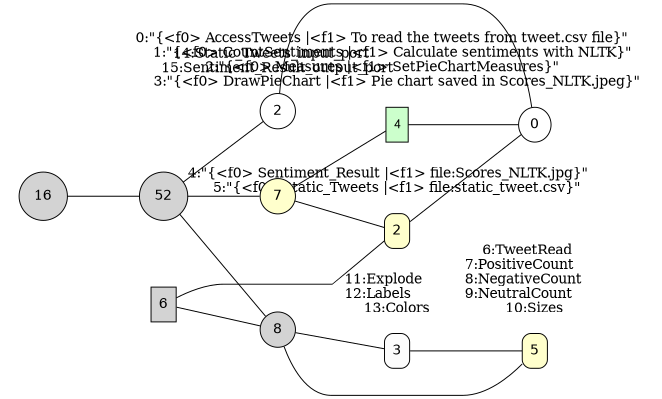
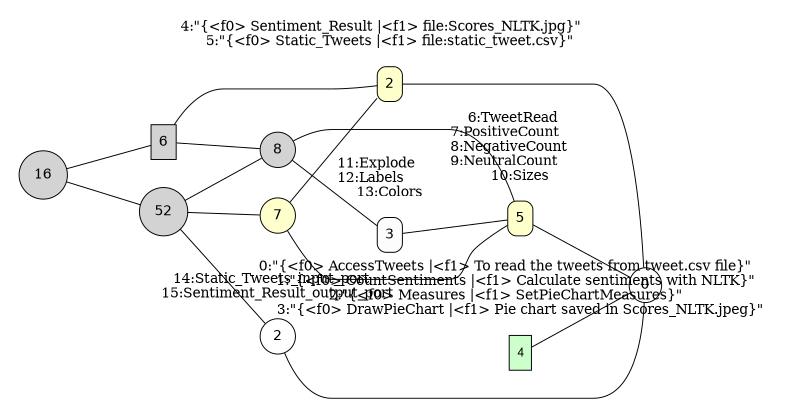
none -> (109, 157)
(340, 159) -> (398, 279)
none -> (582, 251)
